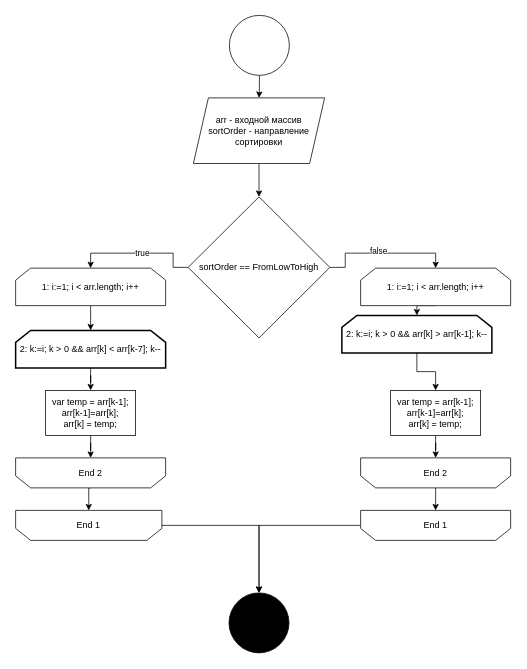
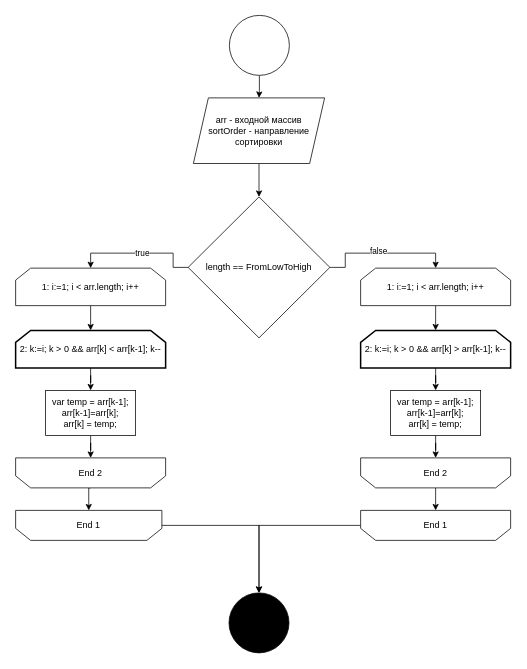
(259, 267) -> (259, 267)
(417, 334) -> (435, 349)
(90, 349) -> (90, 349)
